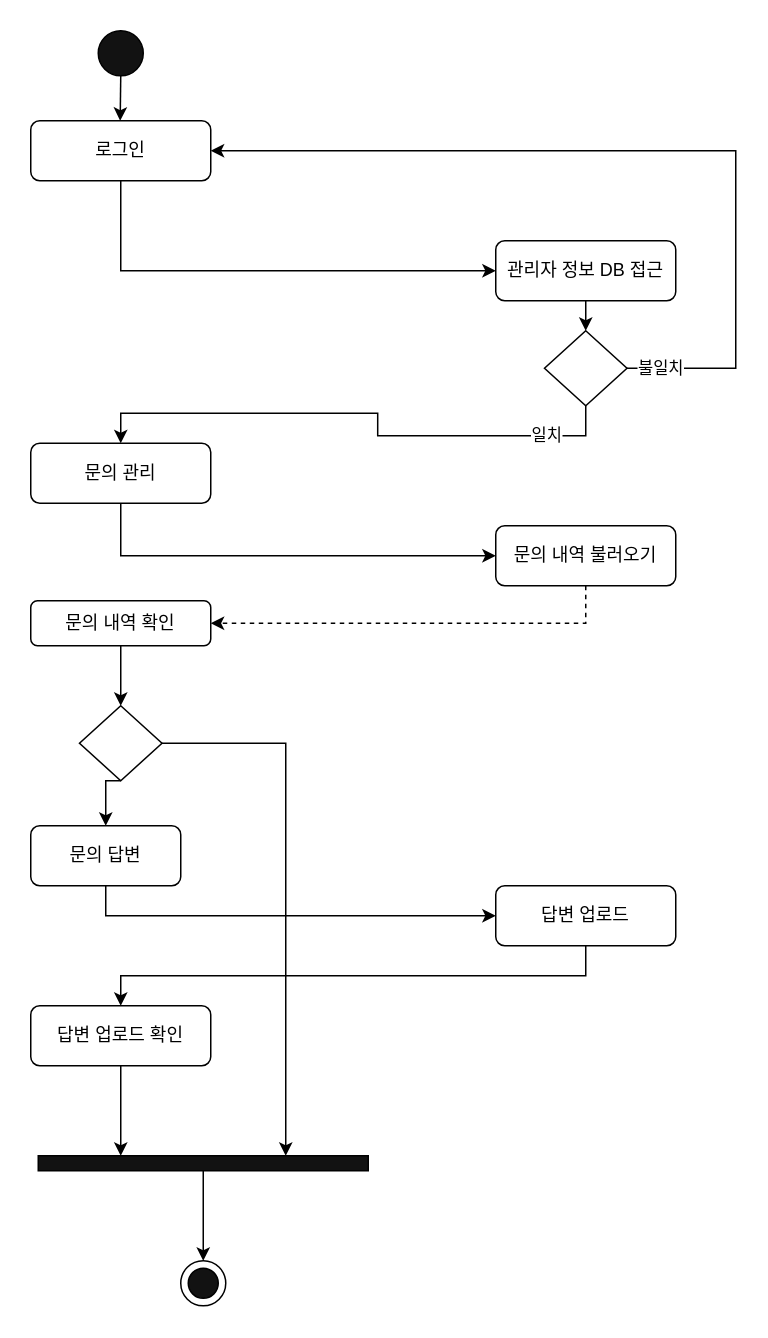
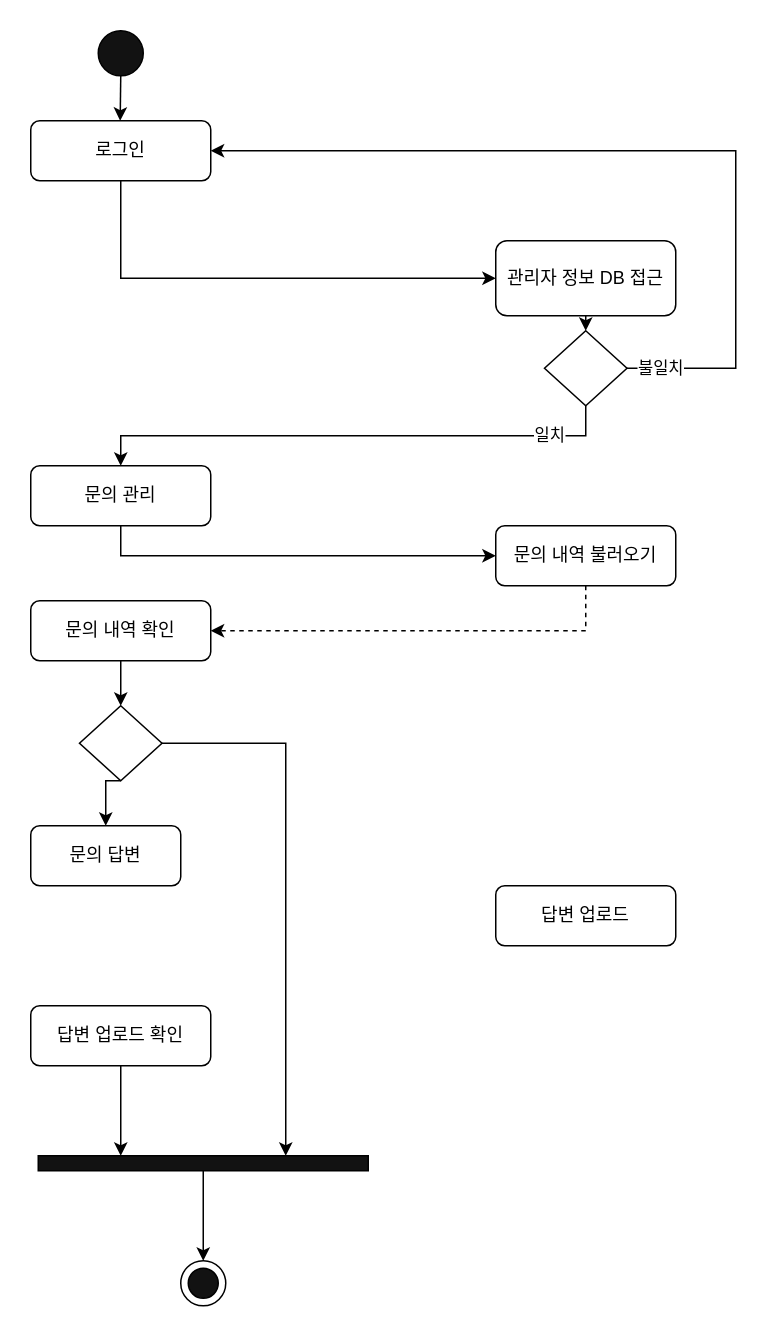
(586, 271) -> (586, 278)
(121, 473) -> (121, 496)
(121, 623) -> (121, 631)
(281, 916) -> none
(359, 976) -> none
